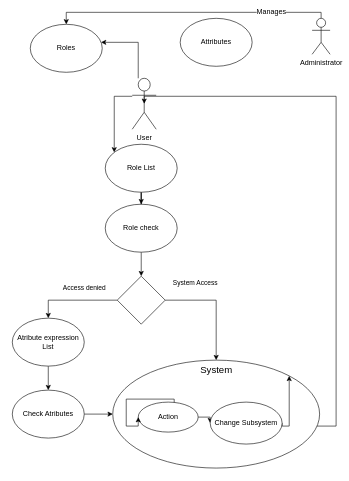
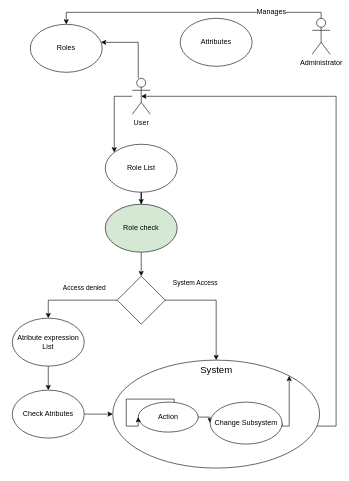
(144, 104) -> (141, 96)
(141, 228) -> (141, 228)
